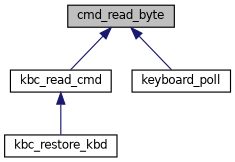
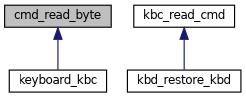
(87, 53) -> none
(181, 81) -> (58, 81)
(61, 146) -> (184, 81)
